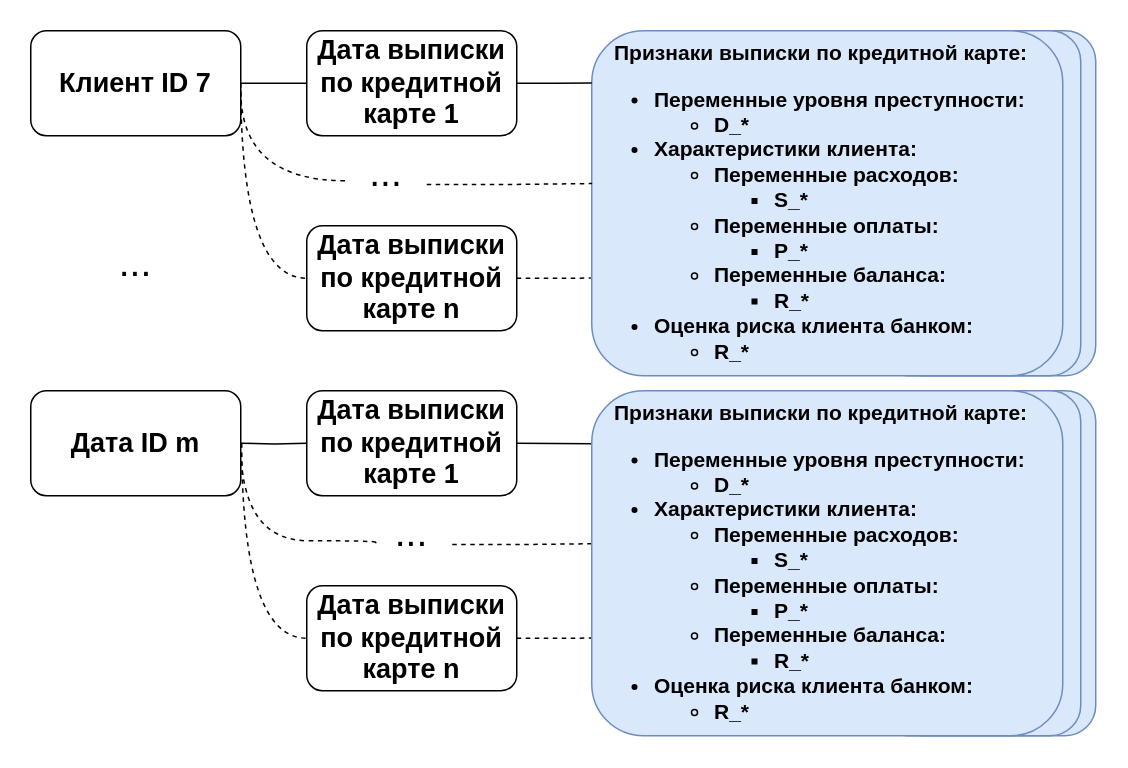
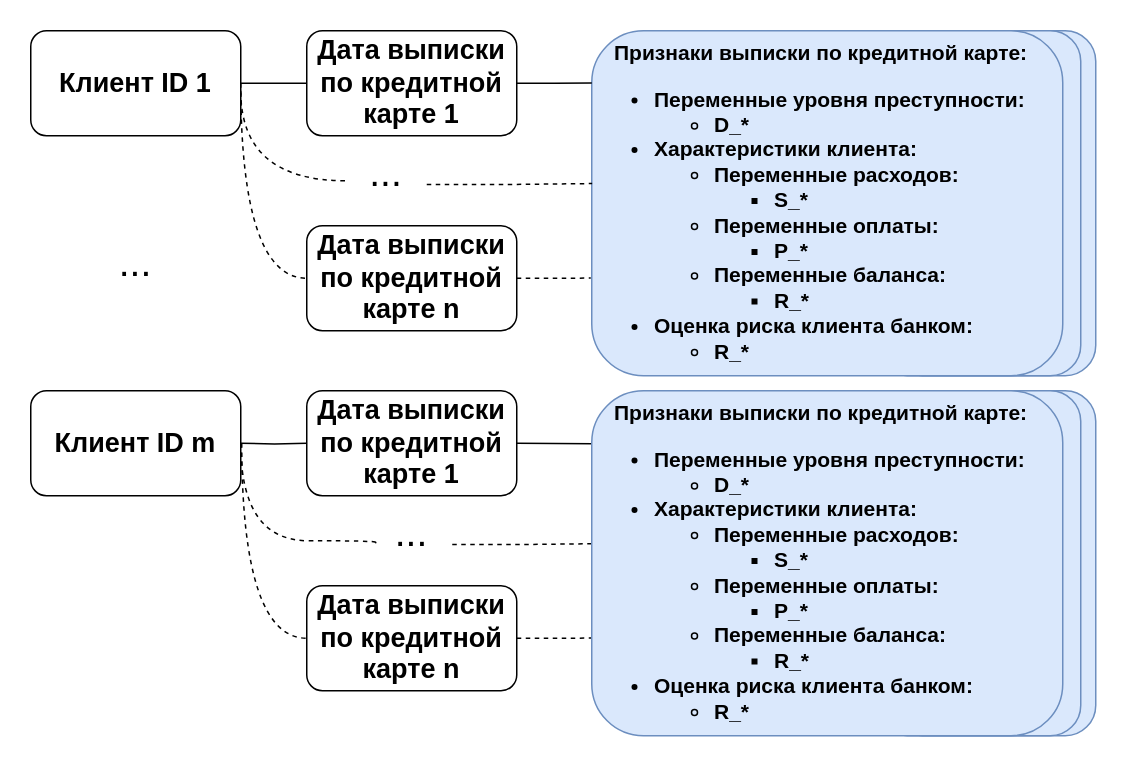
(136, 83) -> (136, 83)
(136, 443) -> (136, 443)
